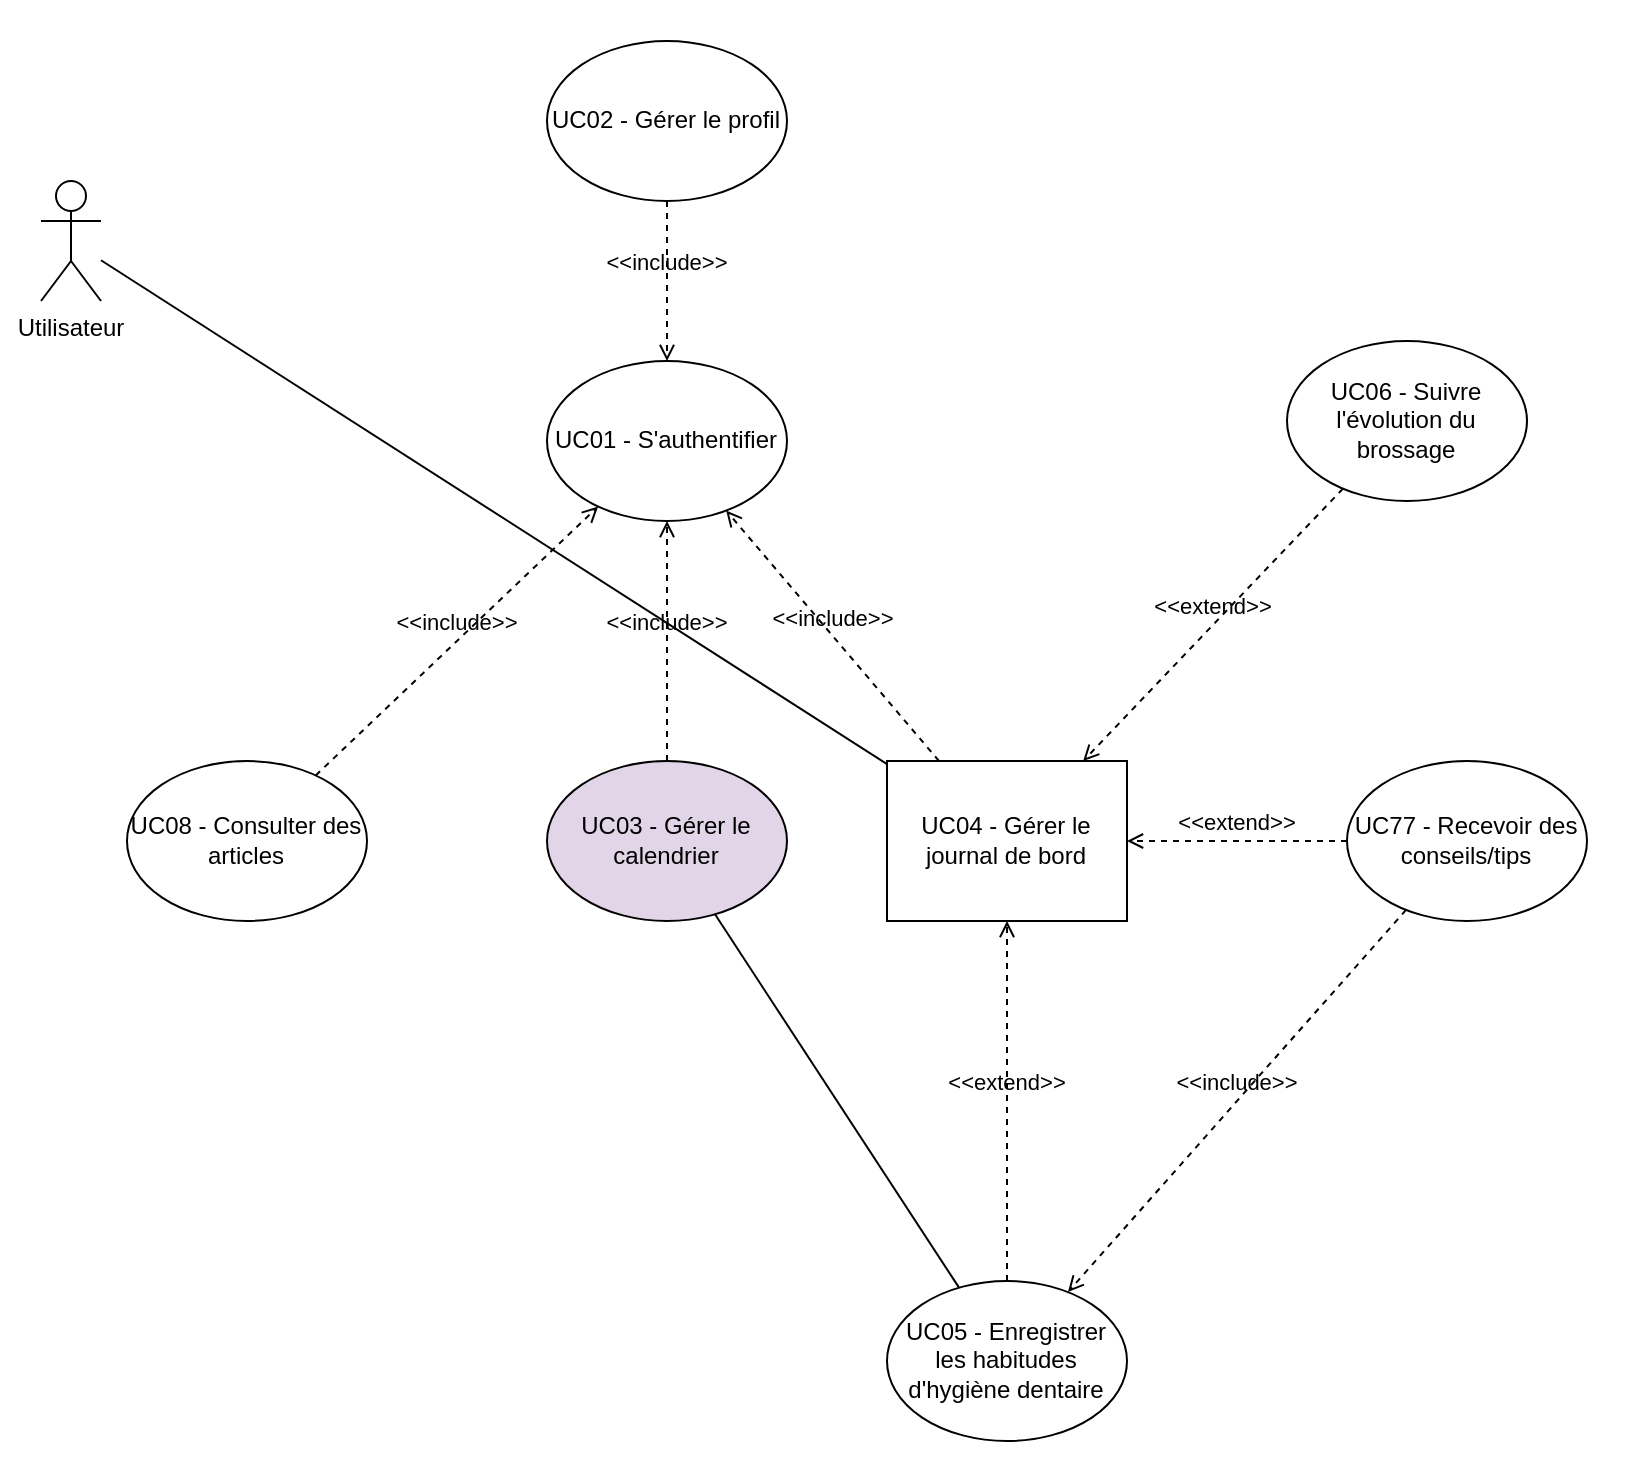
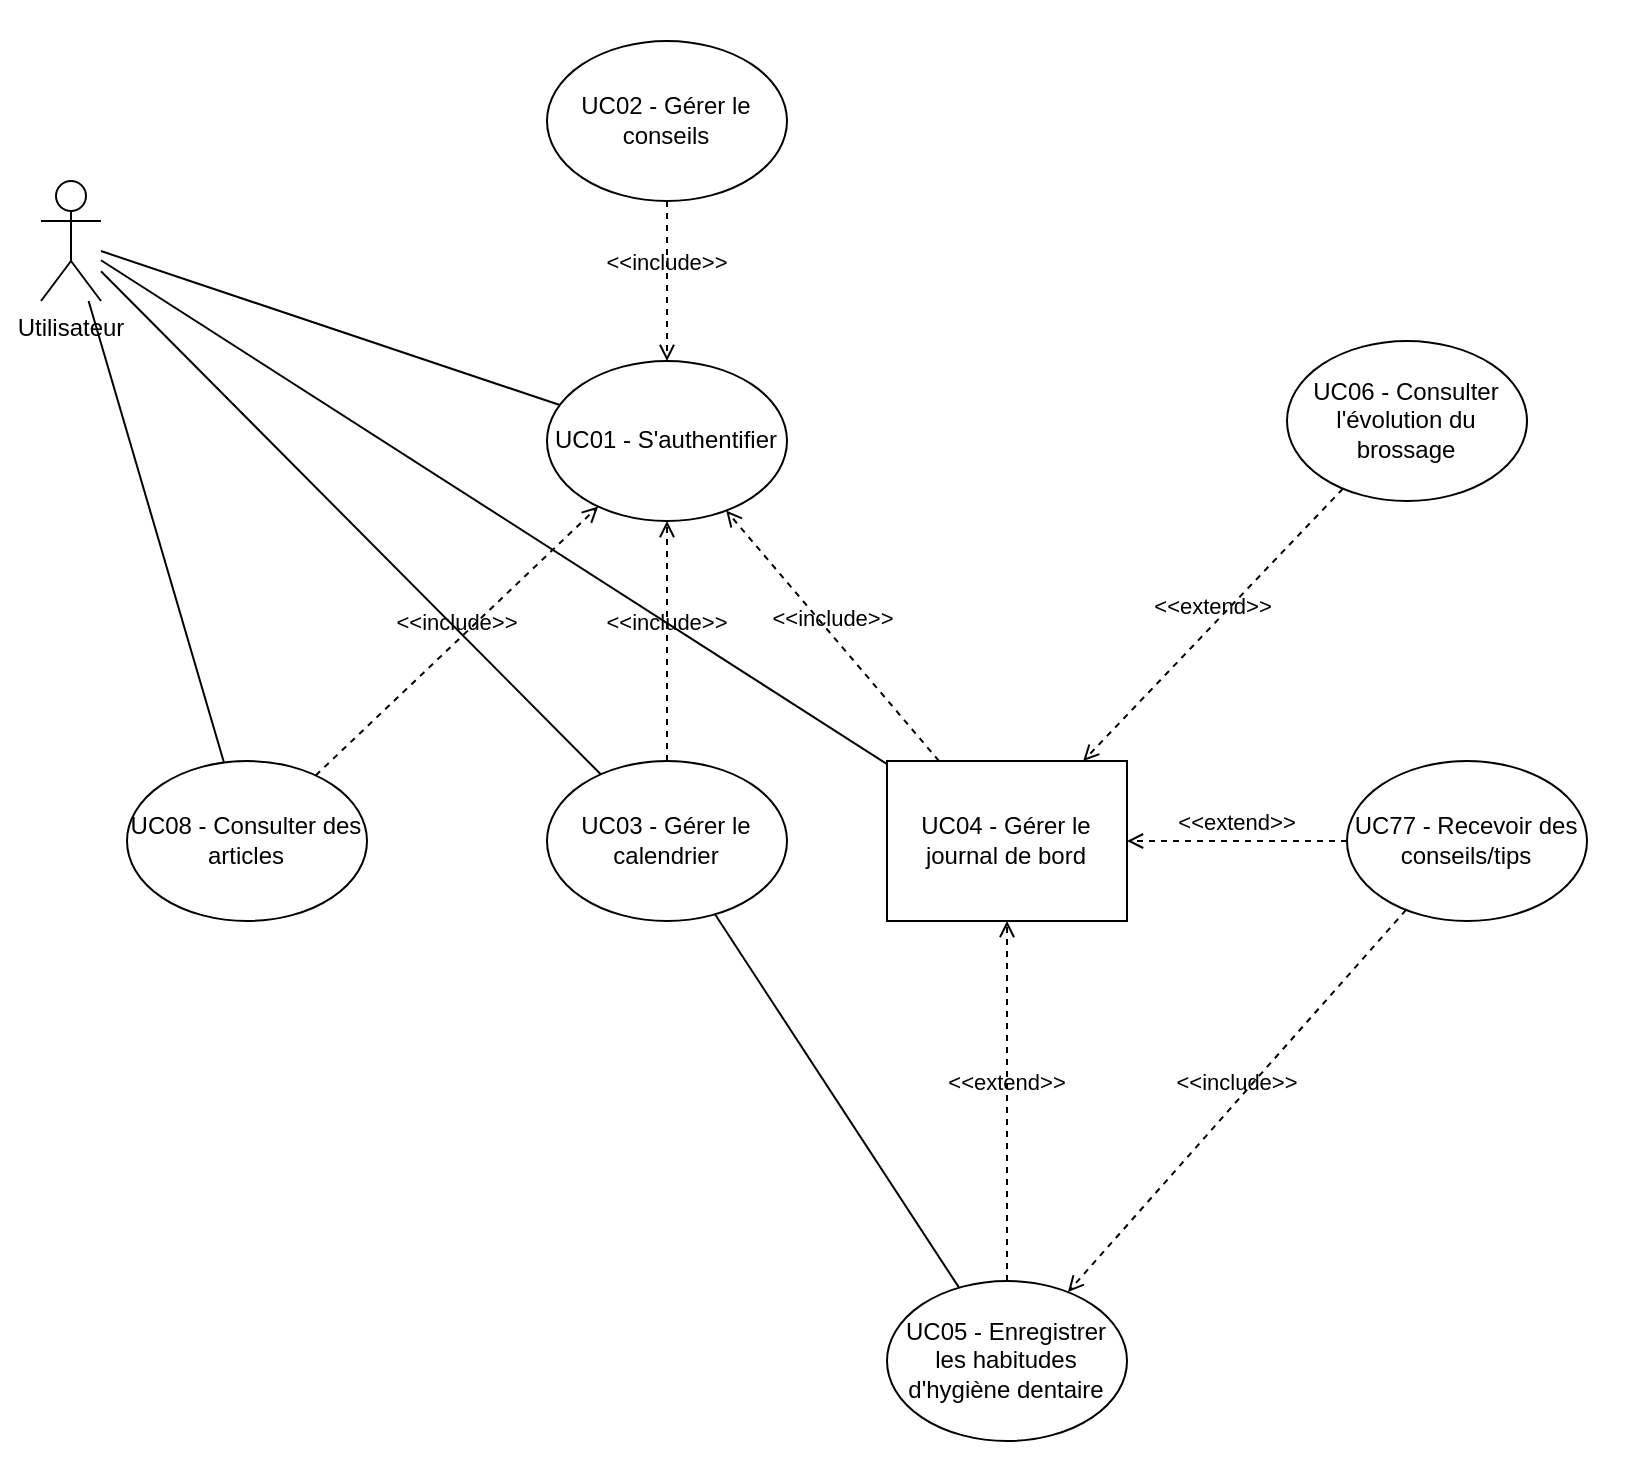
(667, 121) -> (667, 121)
none -> (330, 328)
(1407, 421) -> (1407, 421)
none -> (351, 522)
none -> (156, 532)
(667, 841) -> (667, 841)
